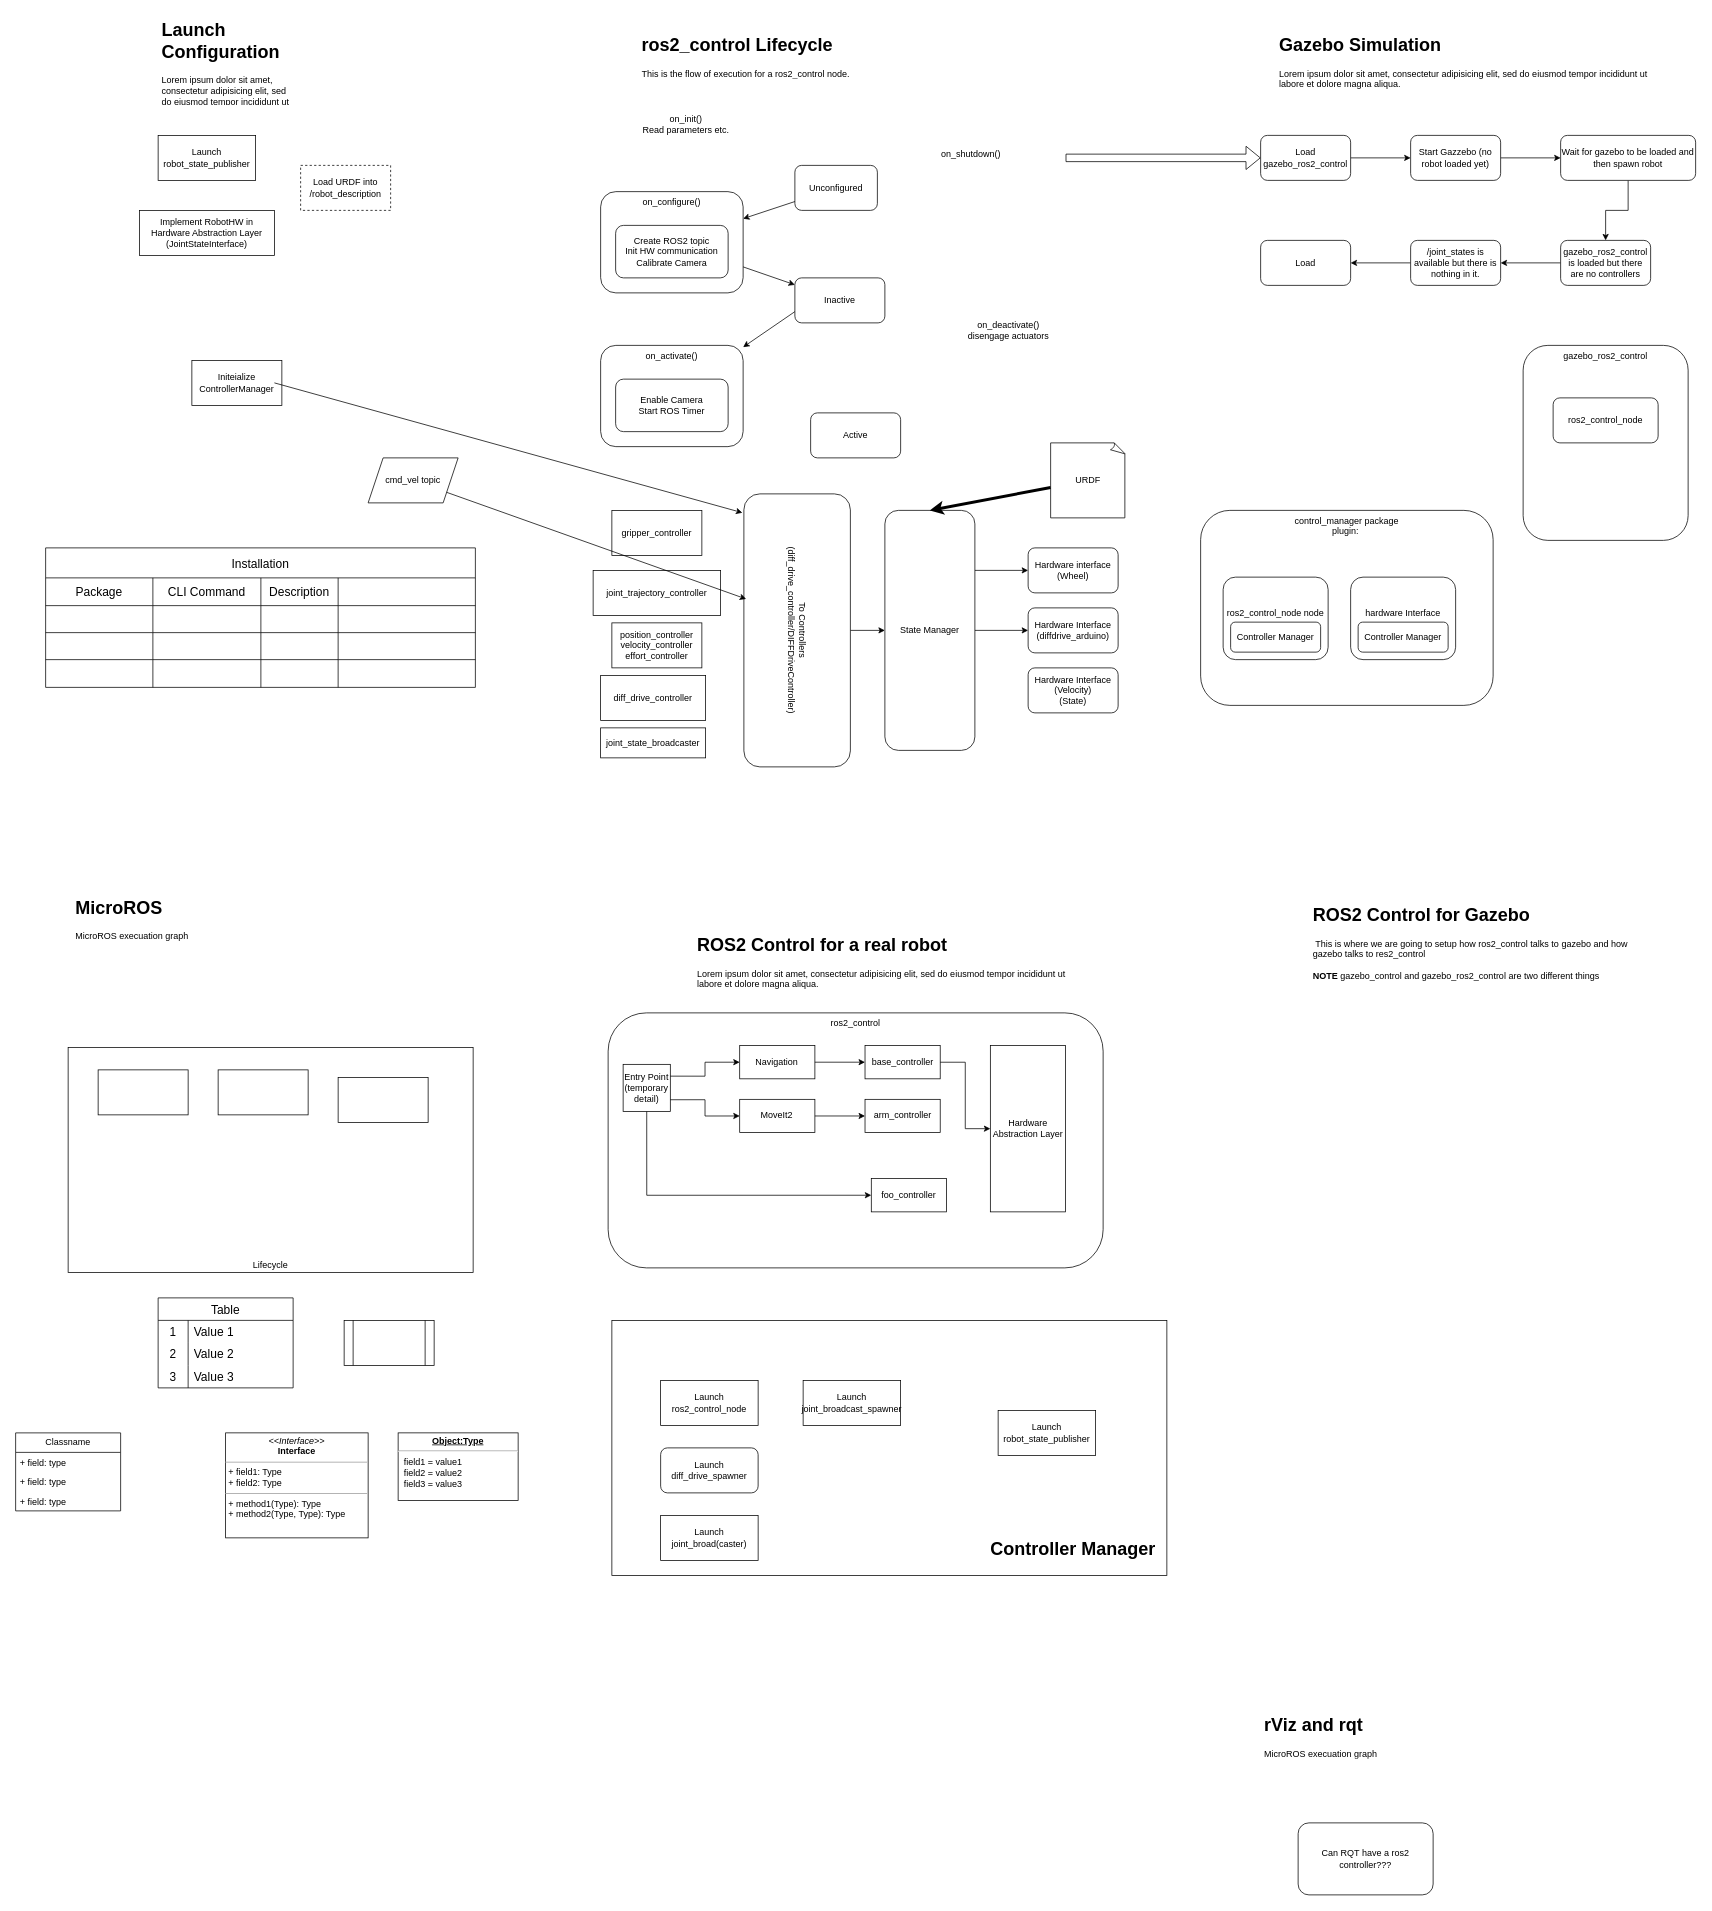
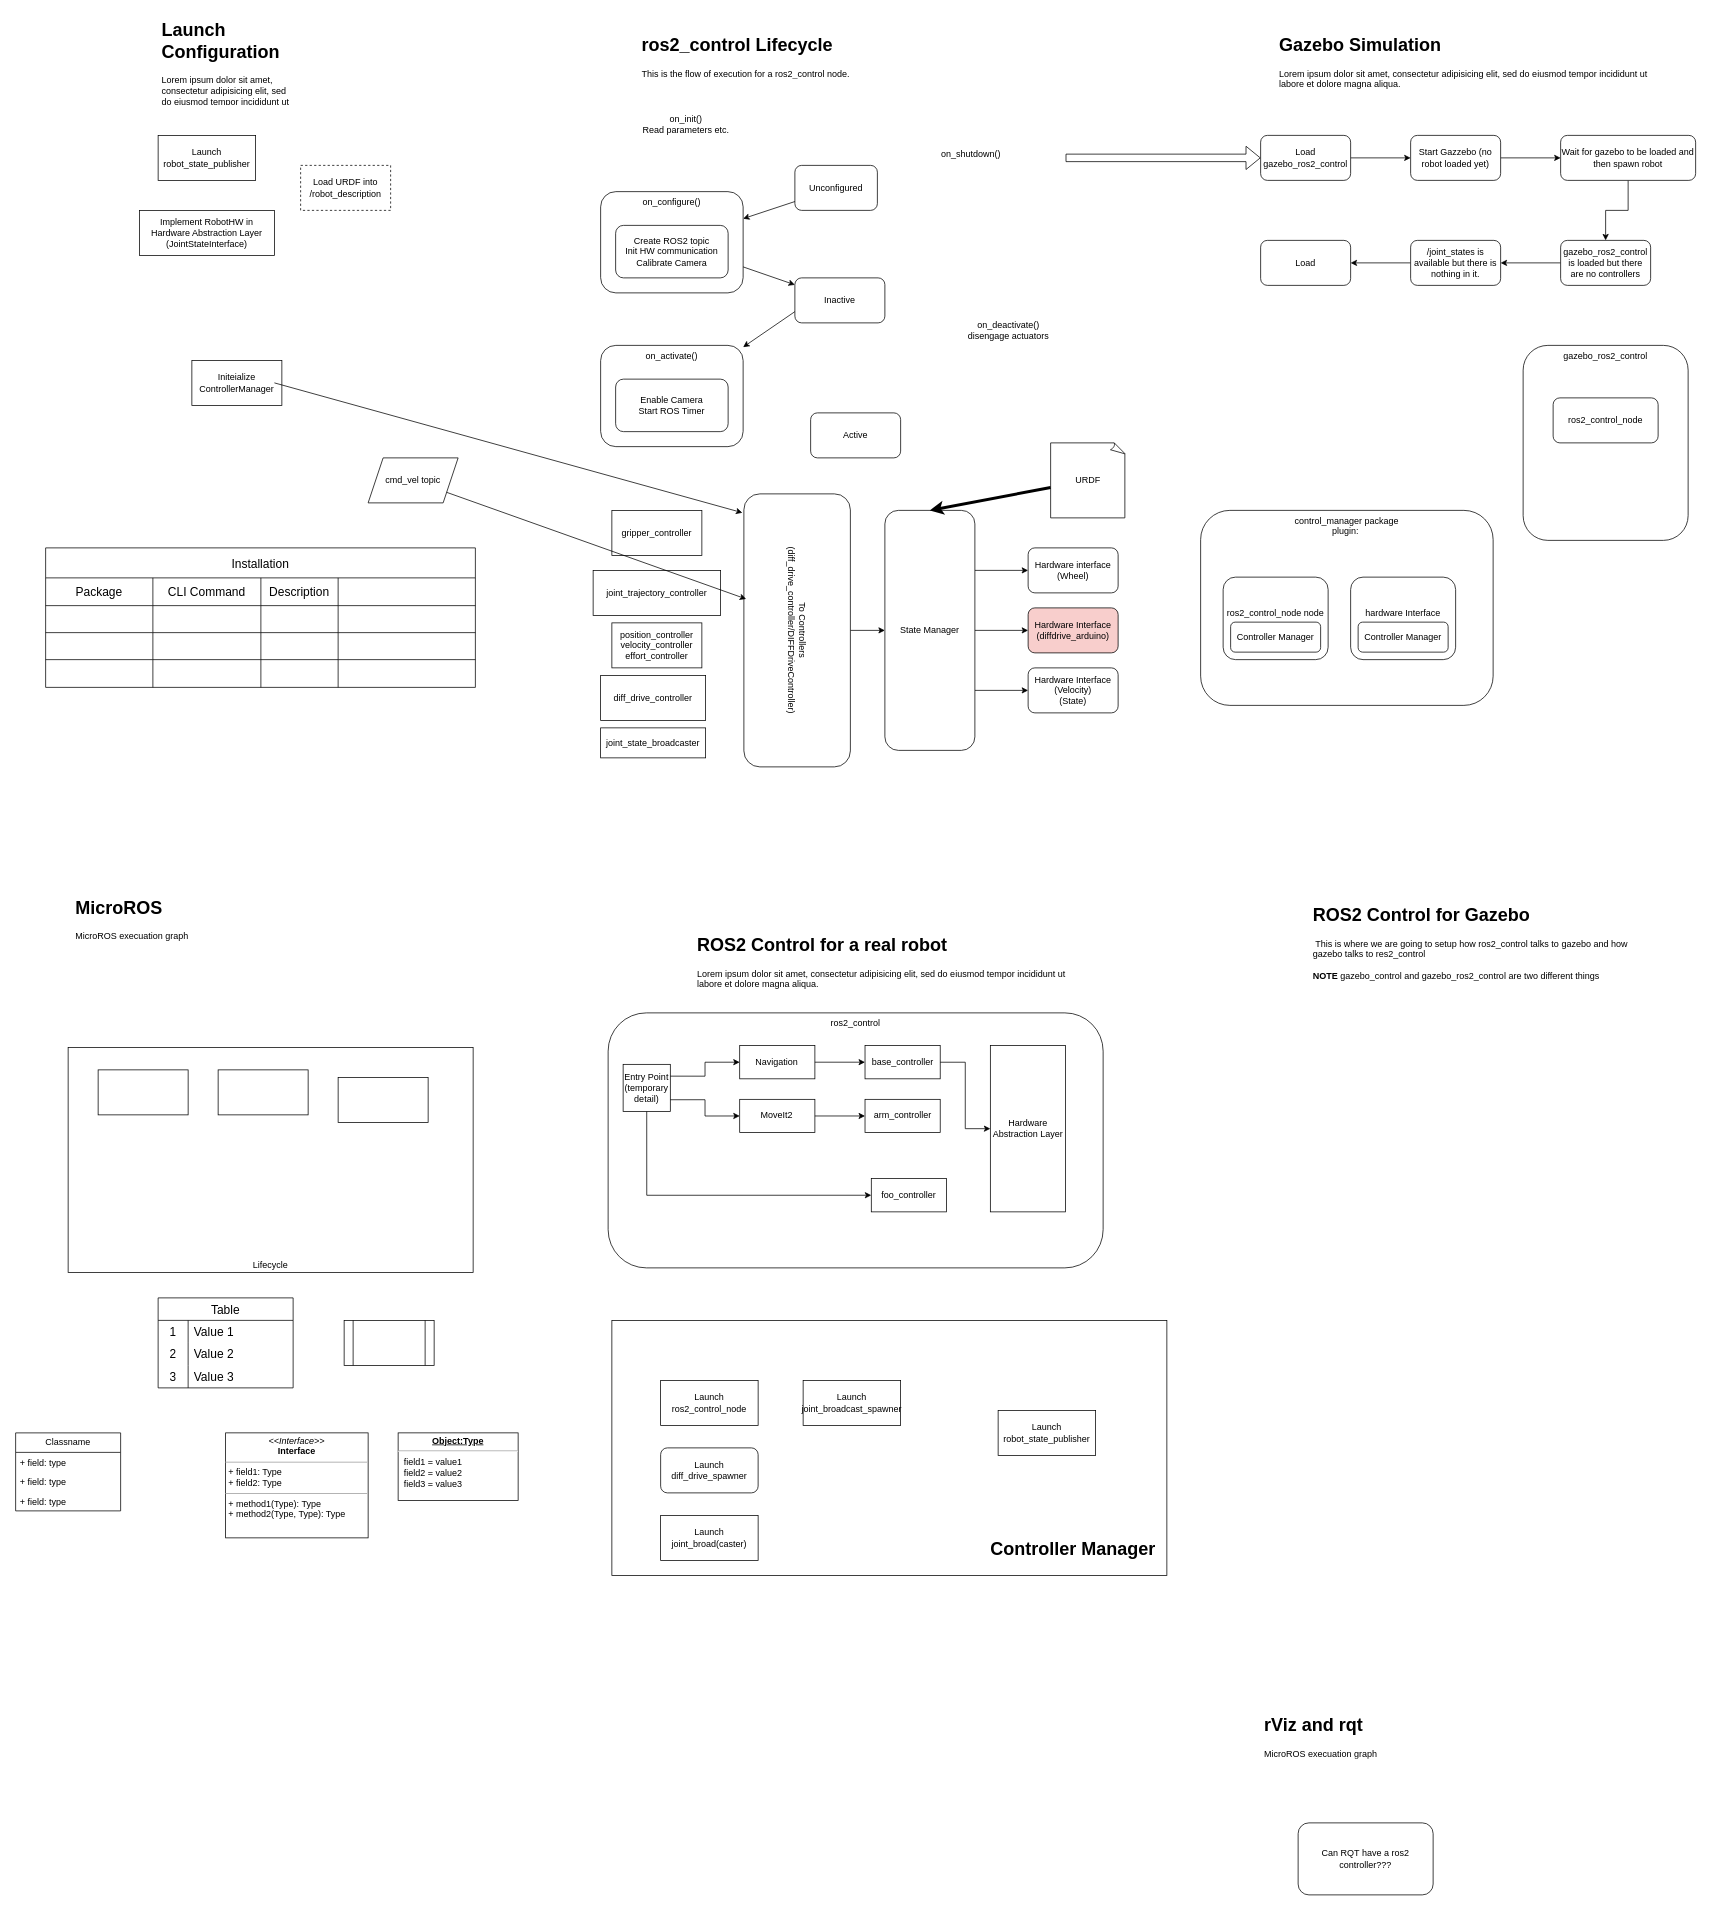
(1073, 630) -> (1073, 630)
none -> (999, 690)
